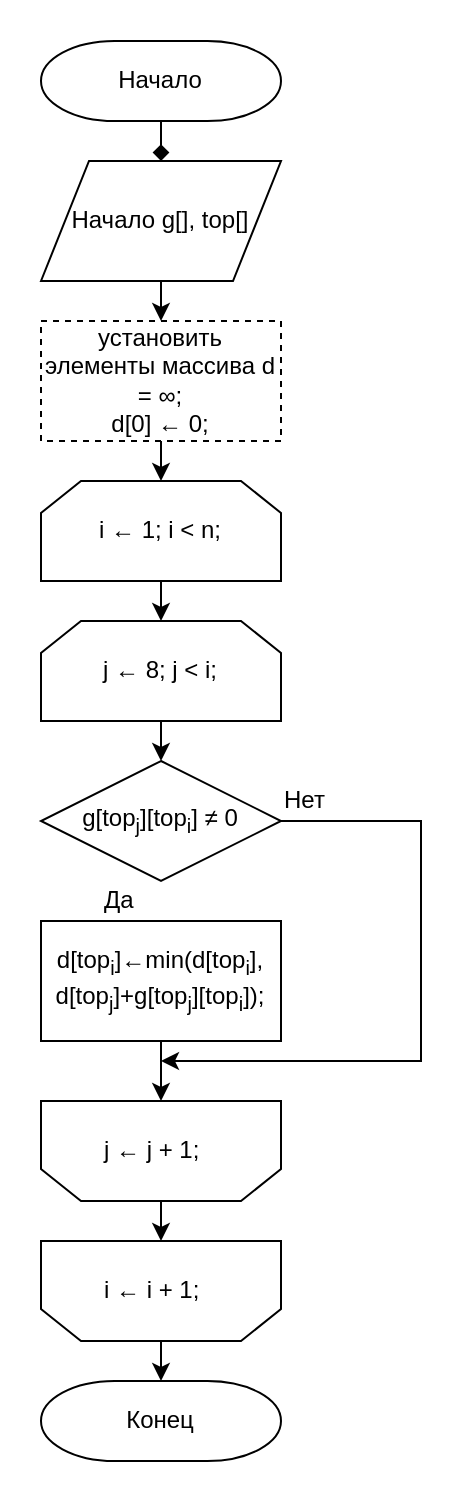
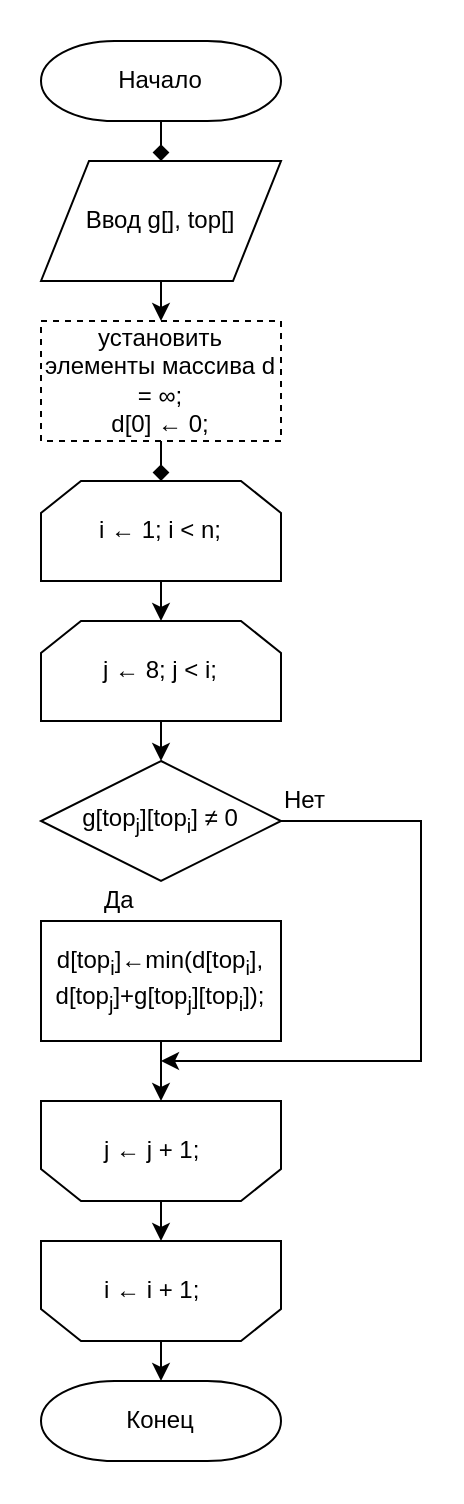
(161, 221) -> (161, 221)
(161, 466) -> (161, 465)
